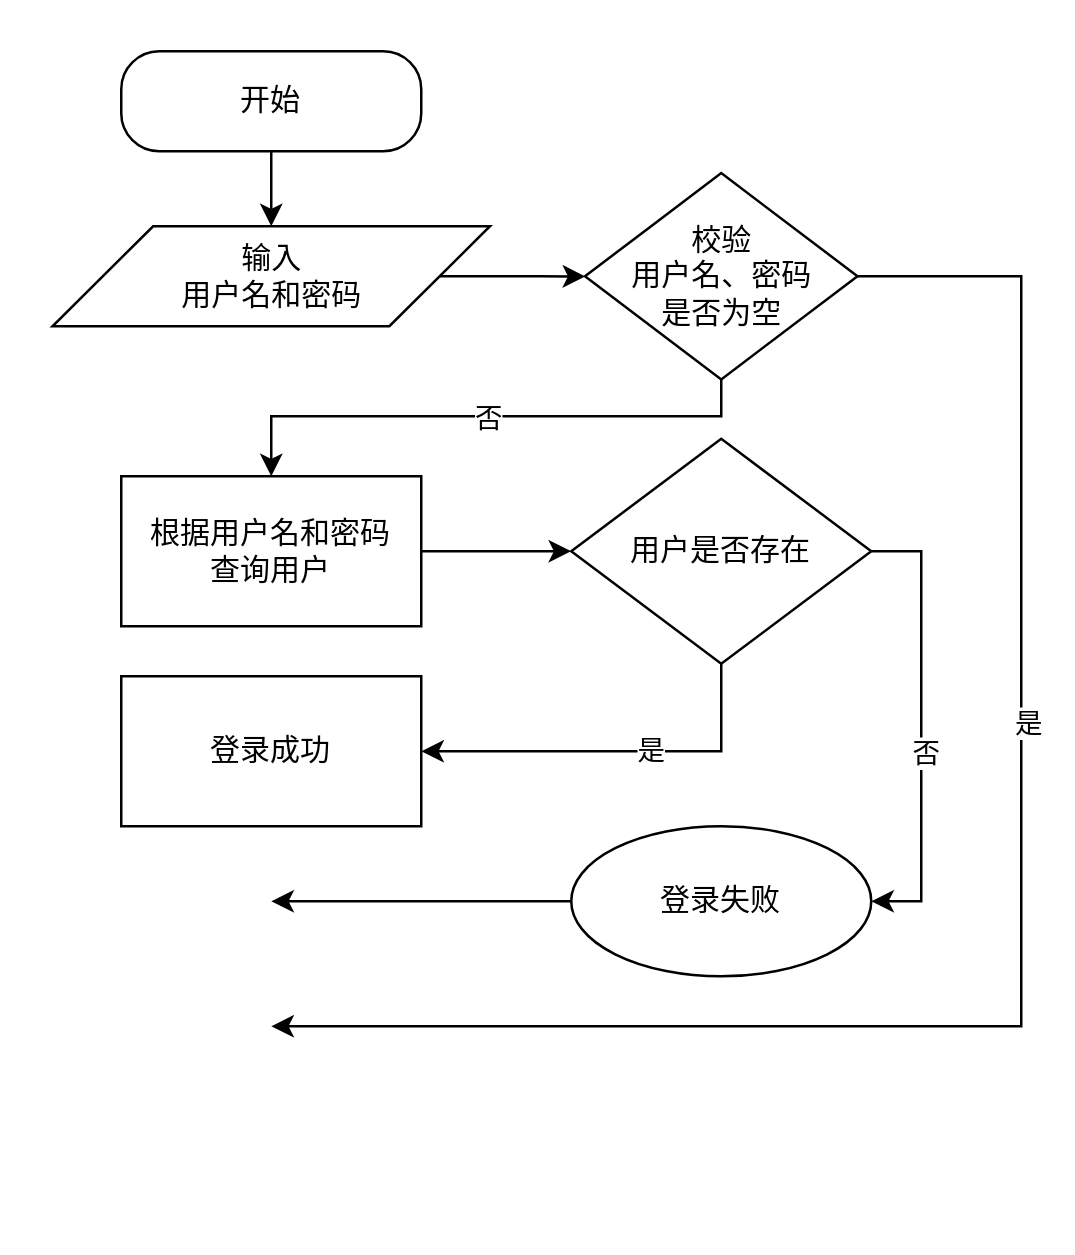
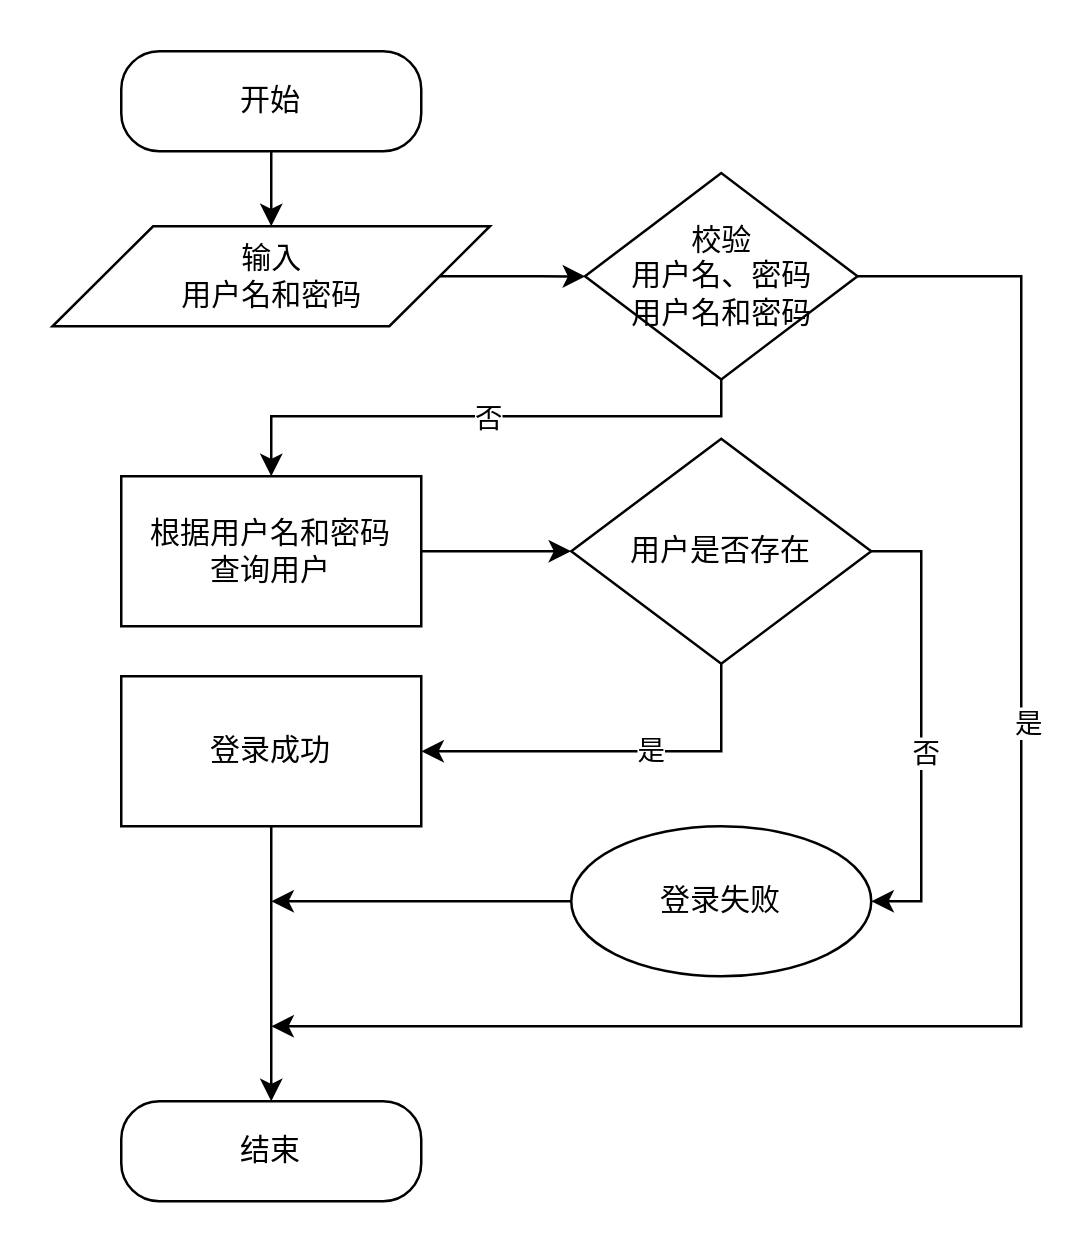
(723, 276) -> (723, 276)
none -> (271, 955)
none -> (271, 1151)
